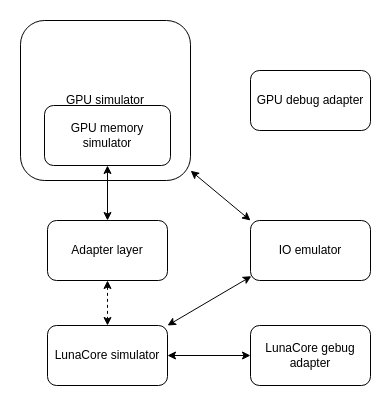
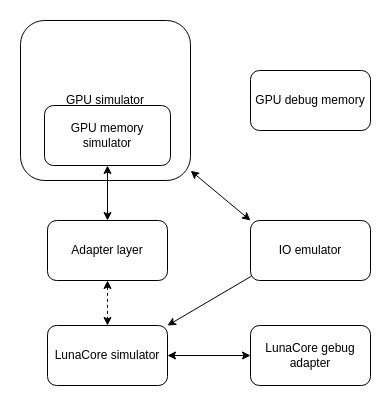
(311, 101) -> (311, 101)
(244, 280) -> (247, 279)
